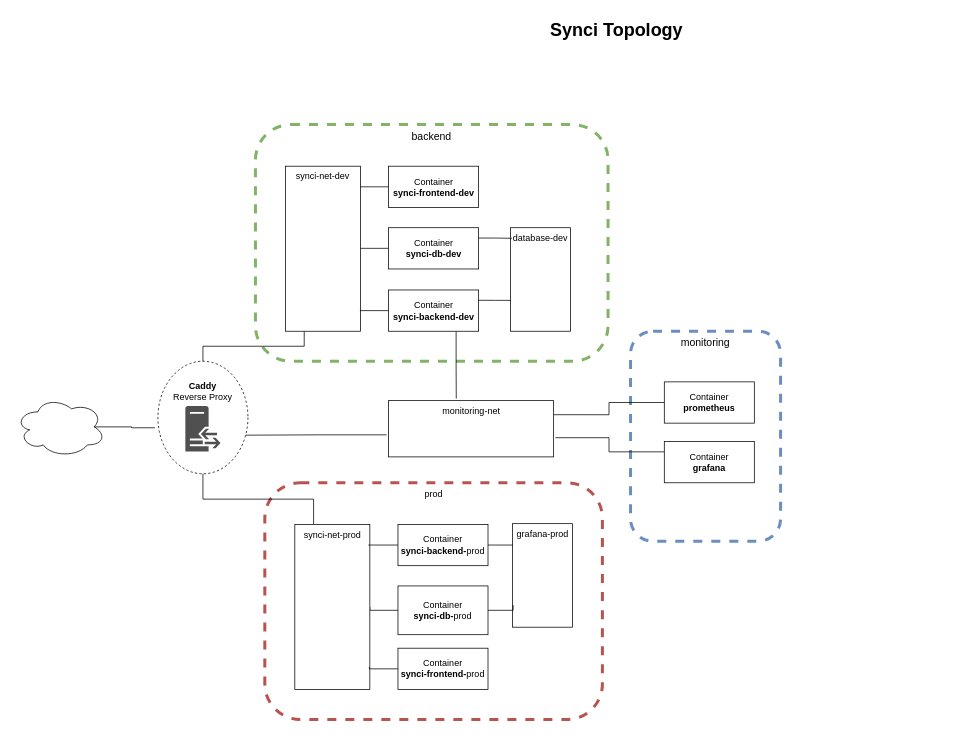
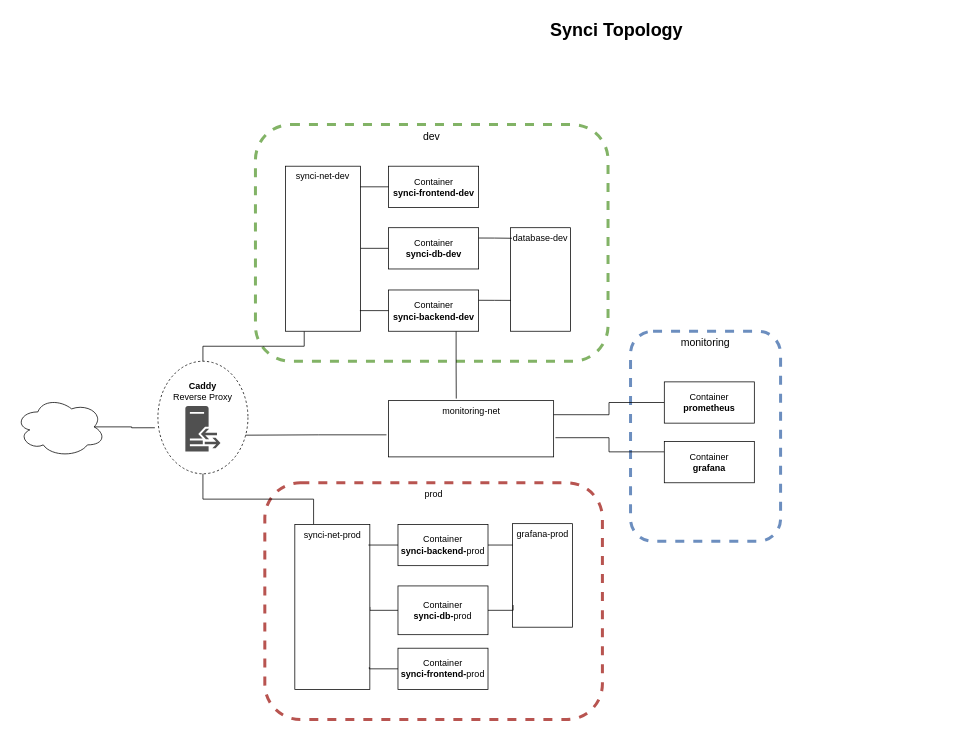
(432, 136) -> (432, 136)
